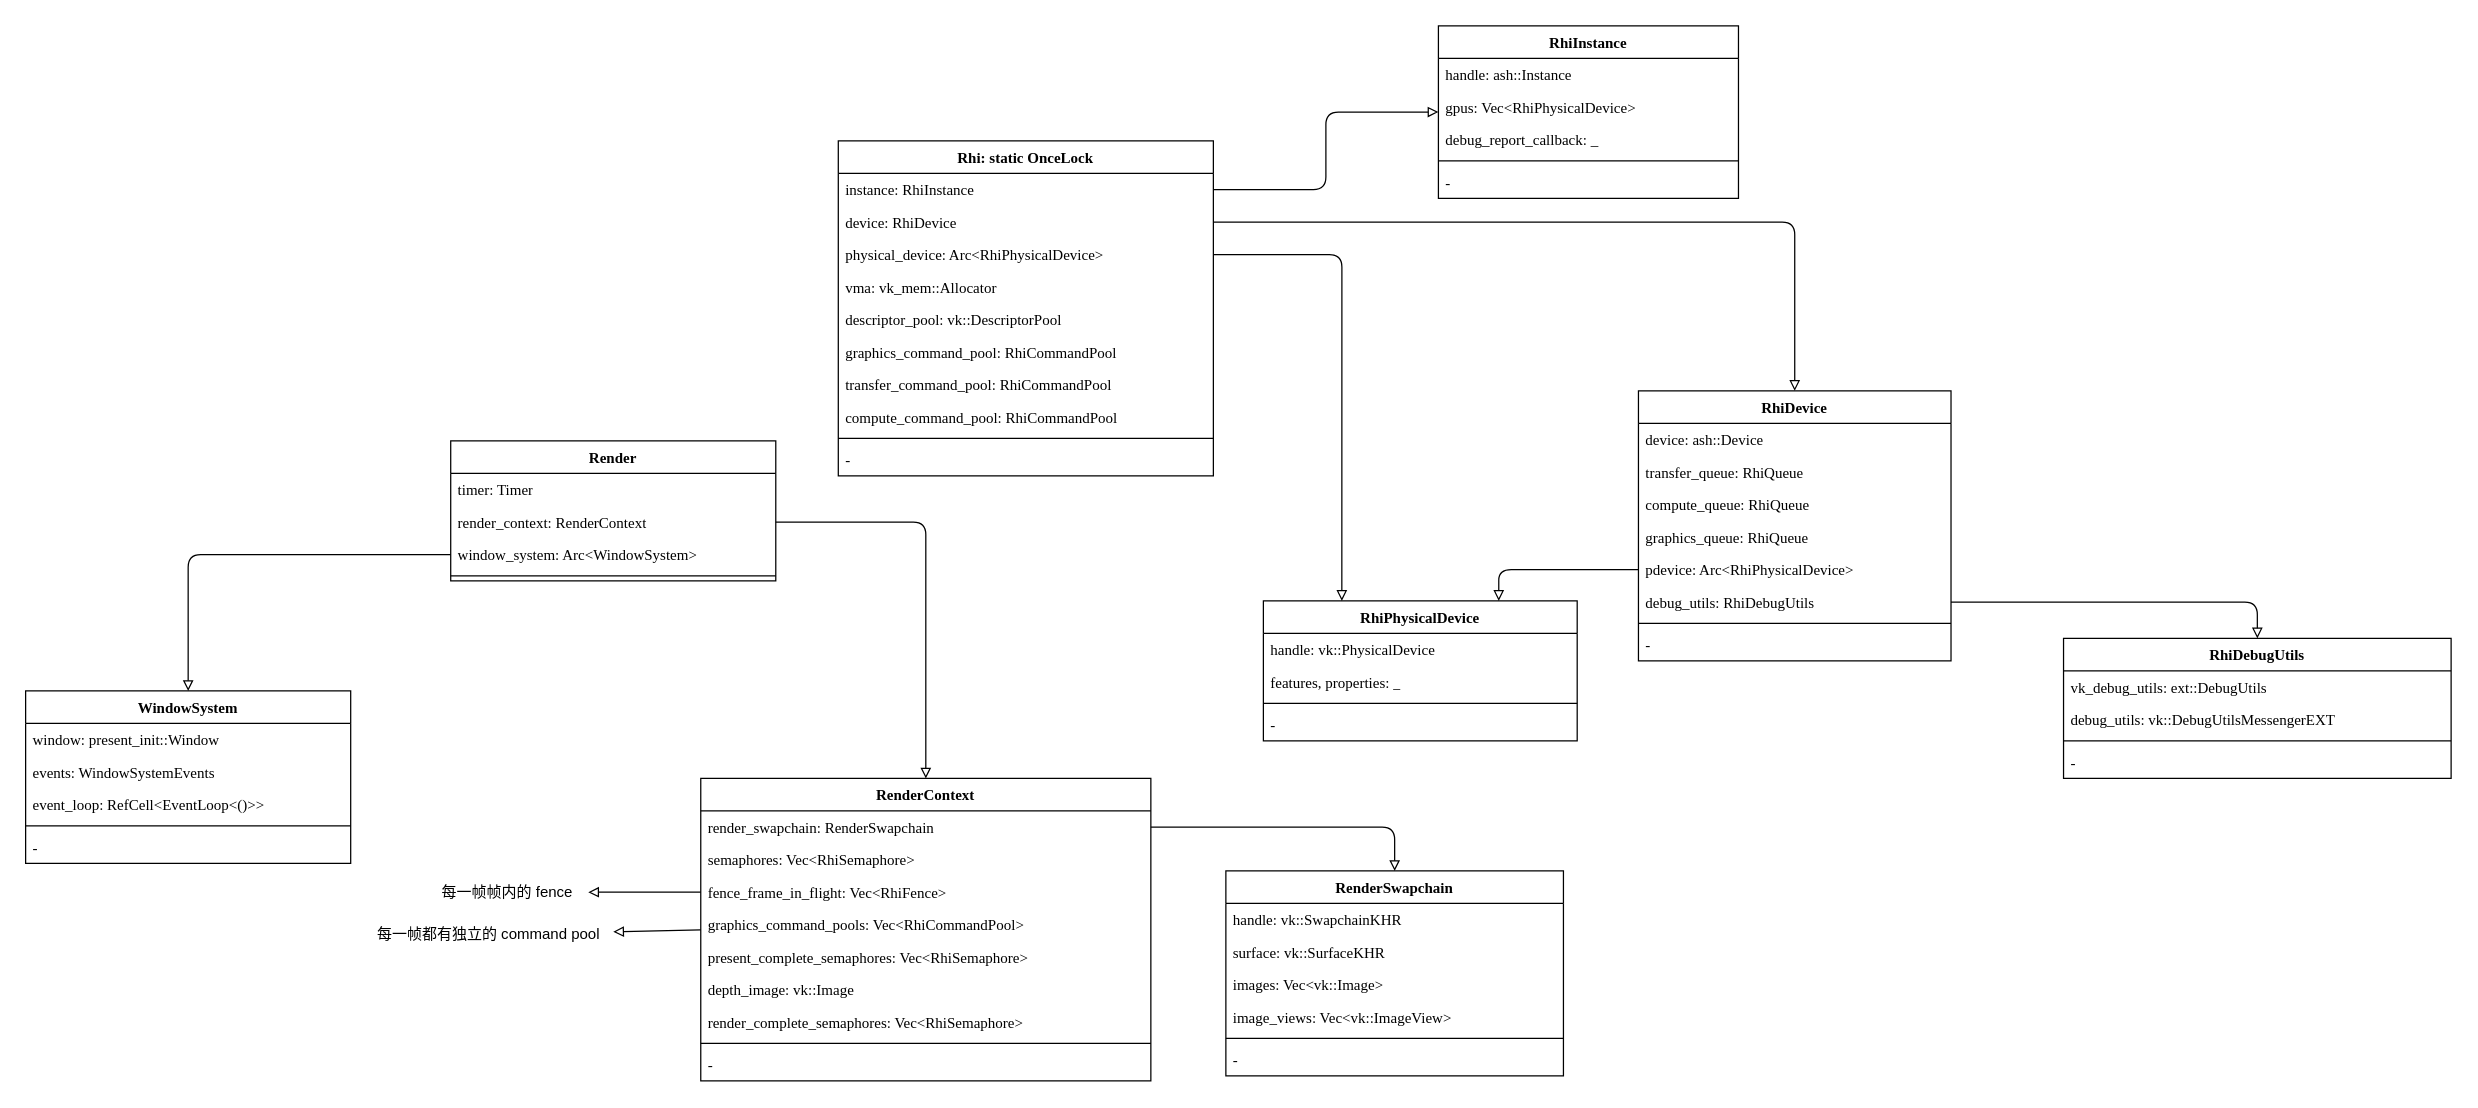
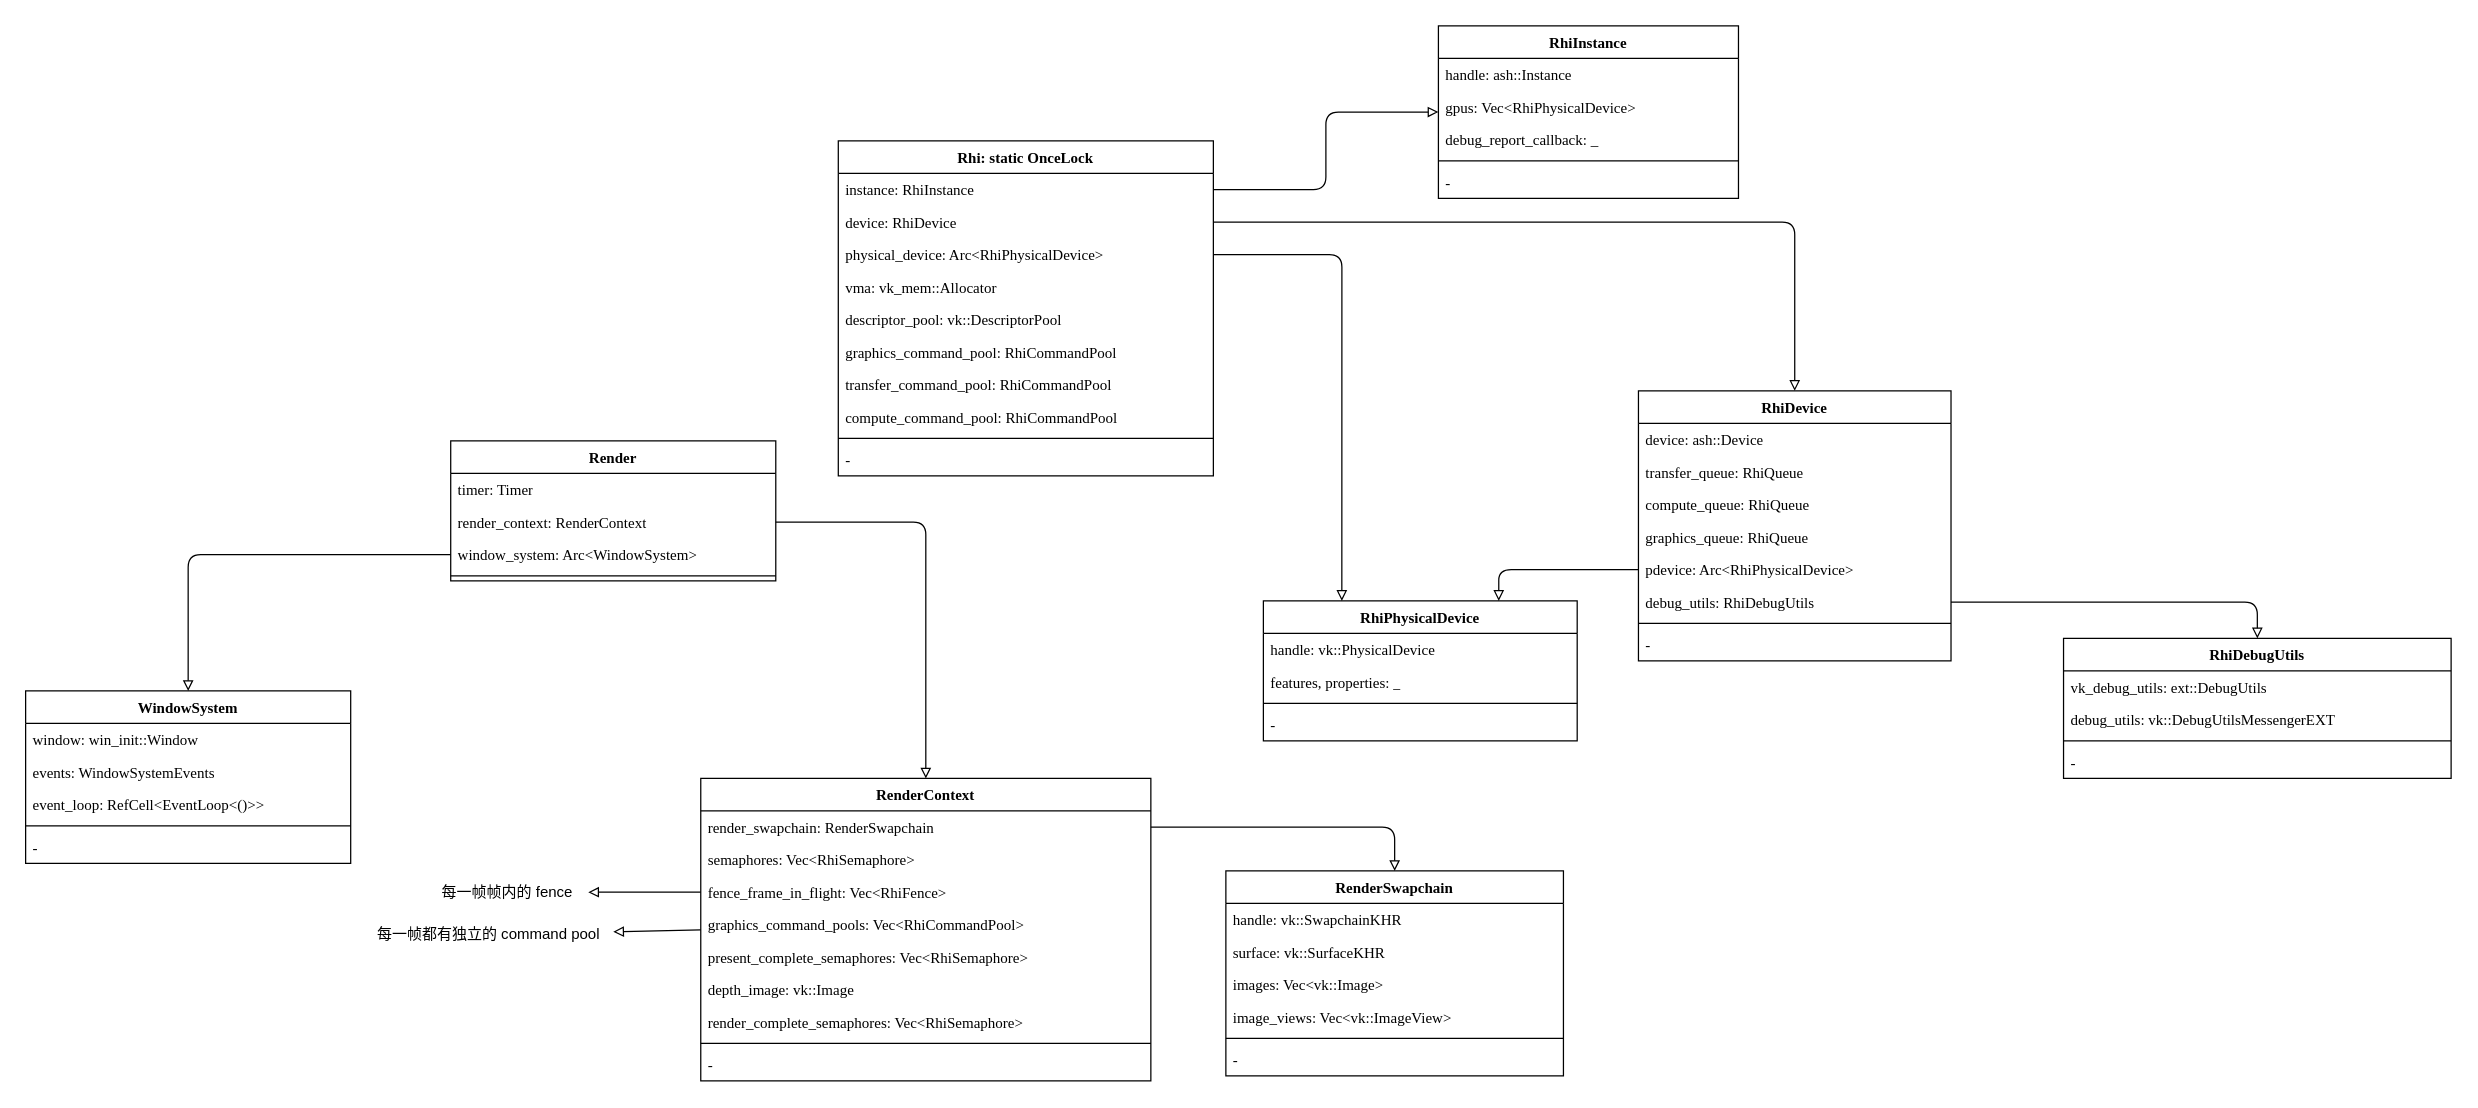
(135, 740) -> (116, 740)
